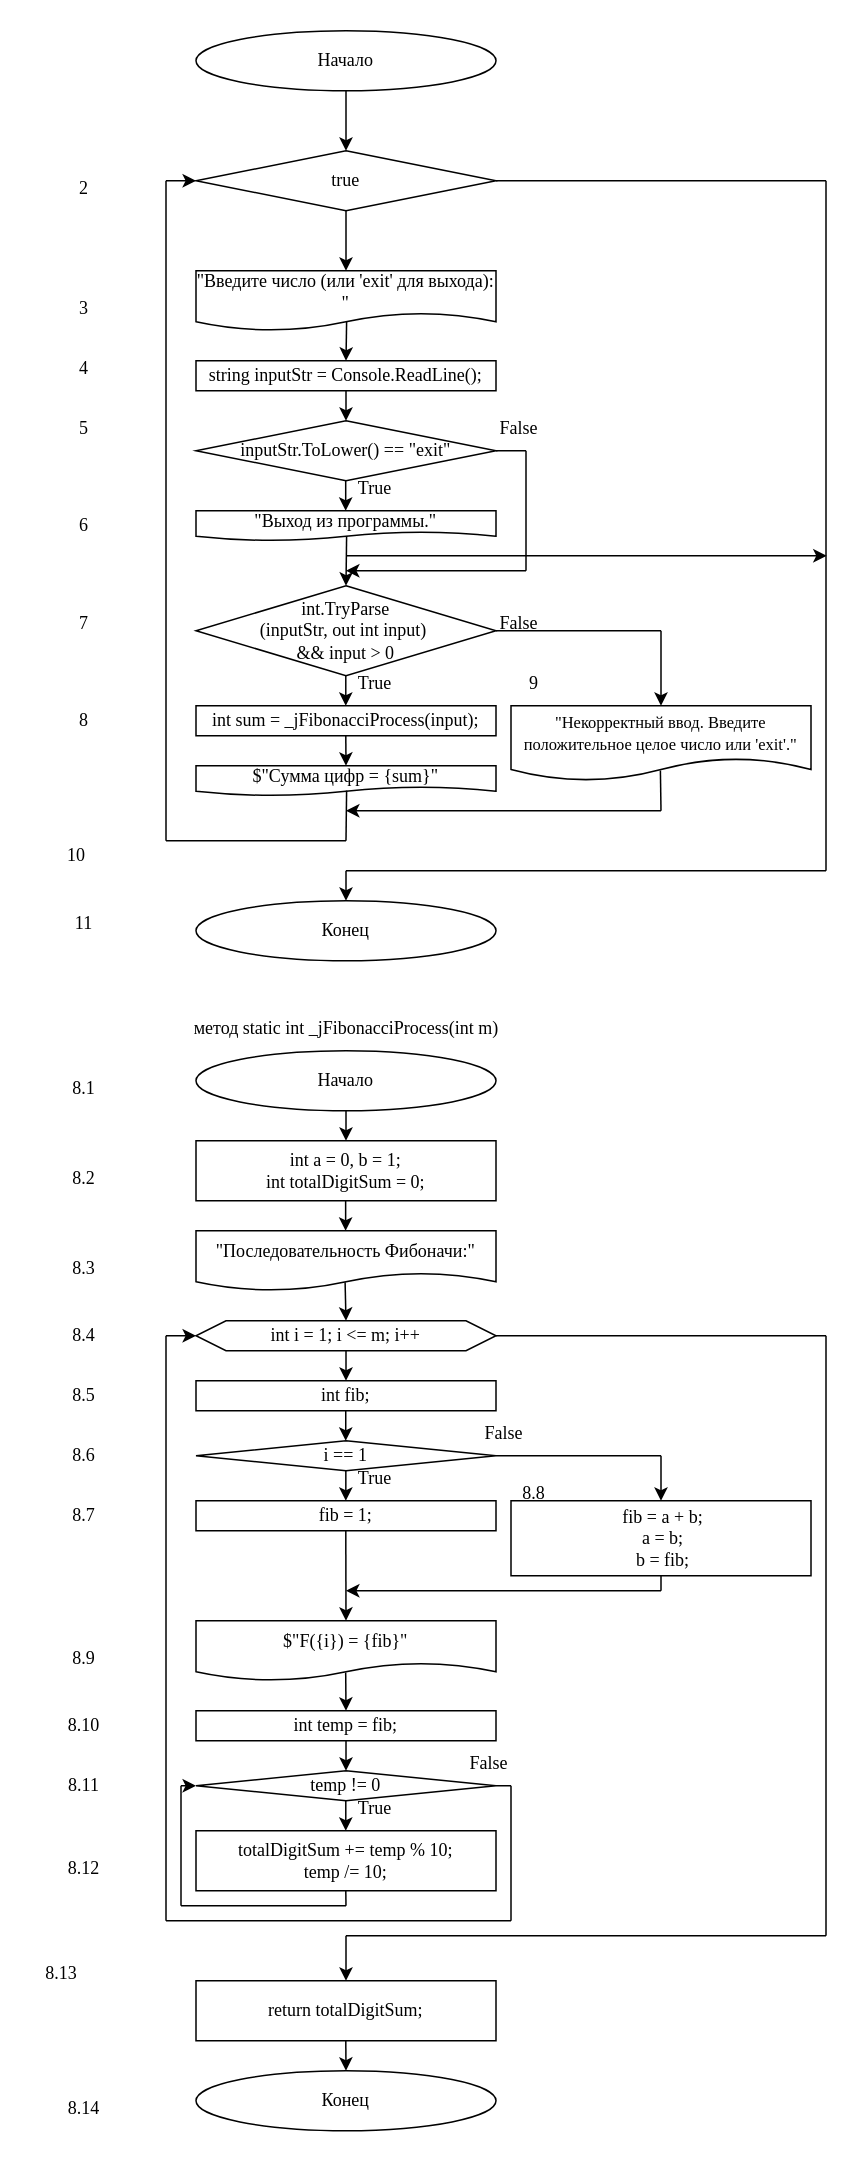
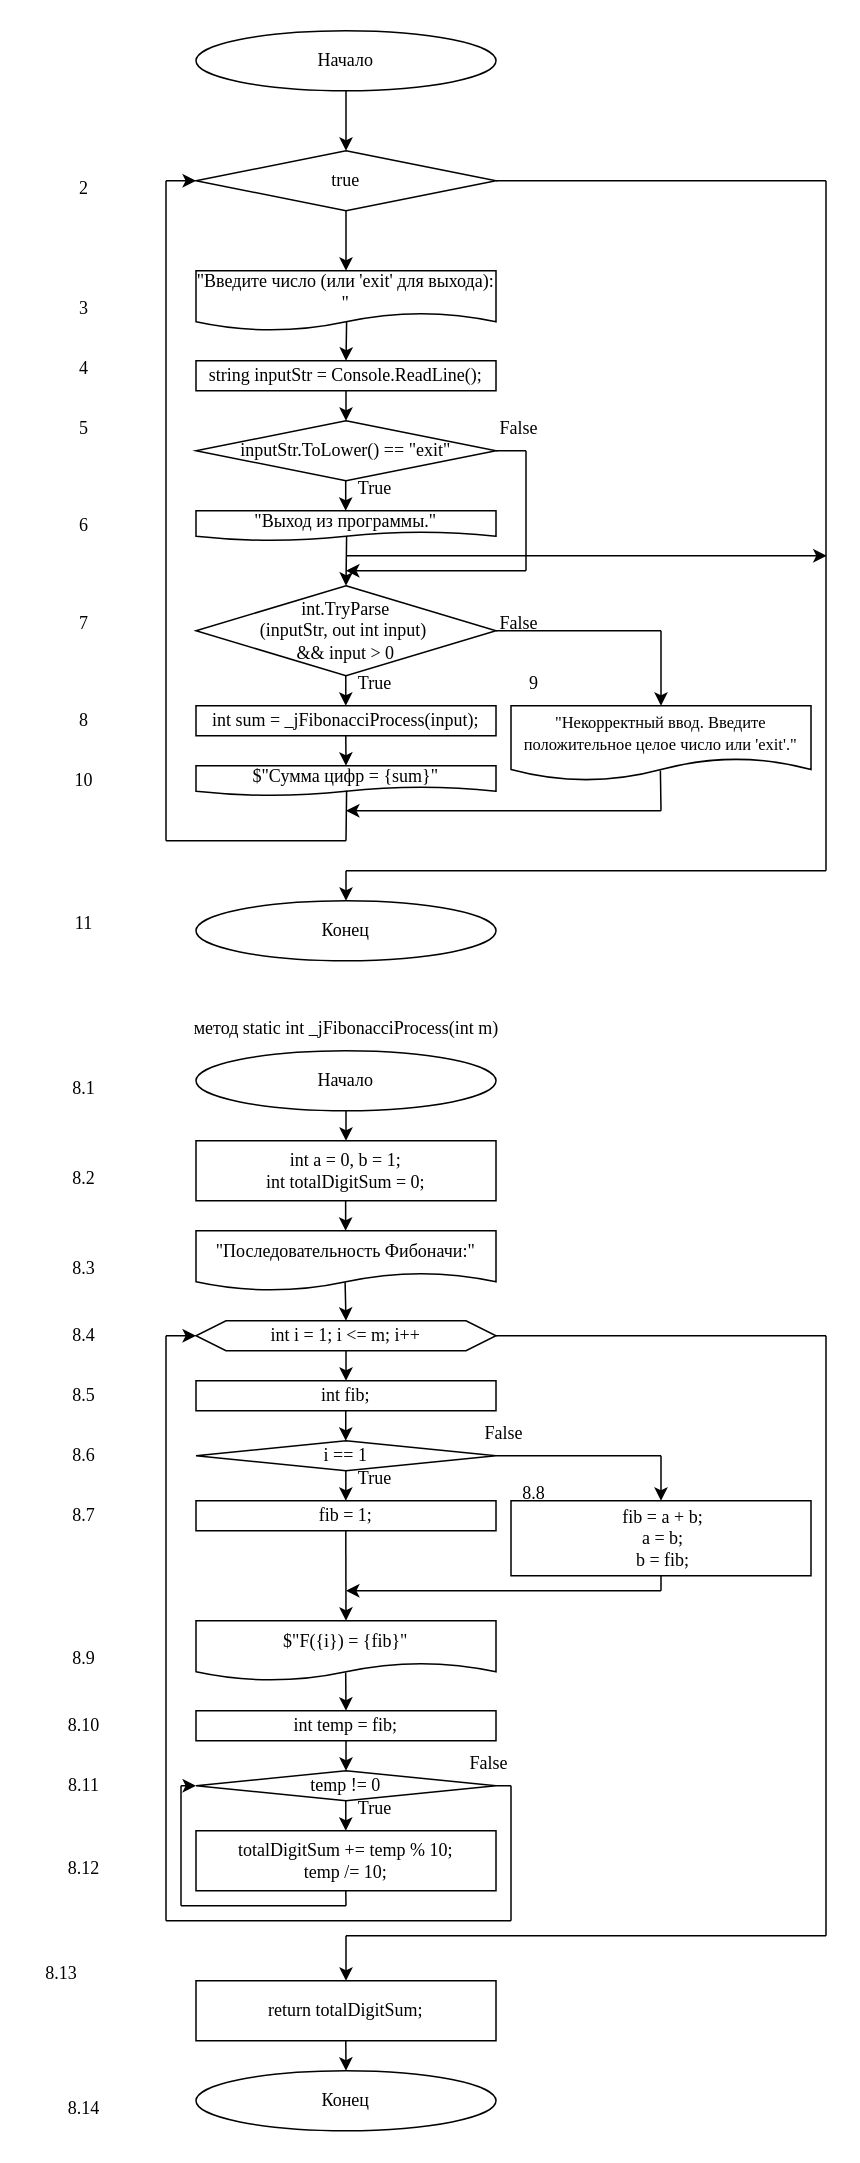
(76, 856) -> (83, 781)
